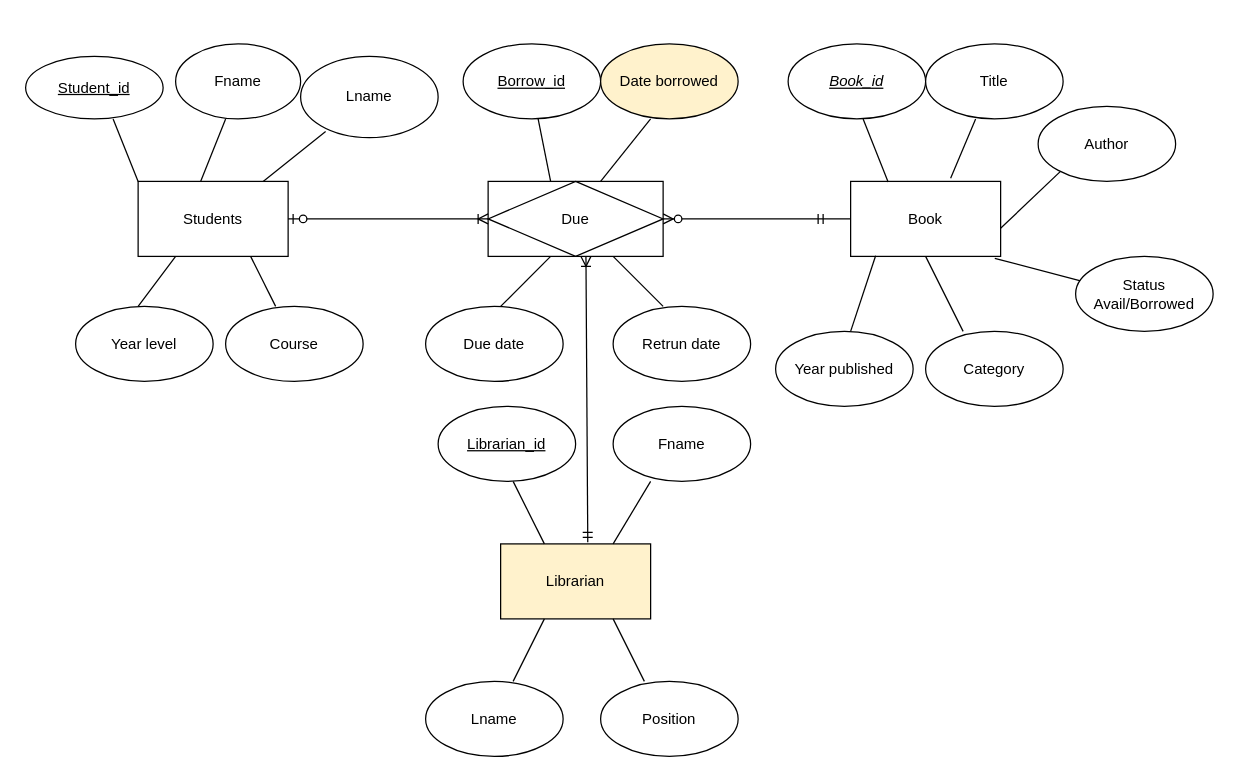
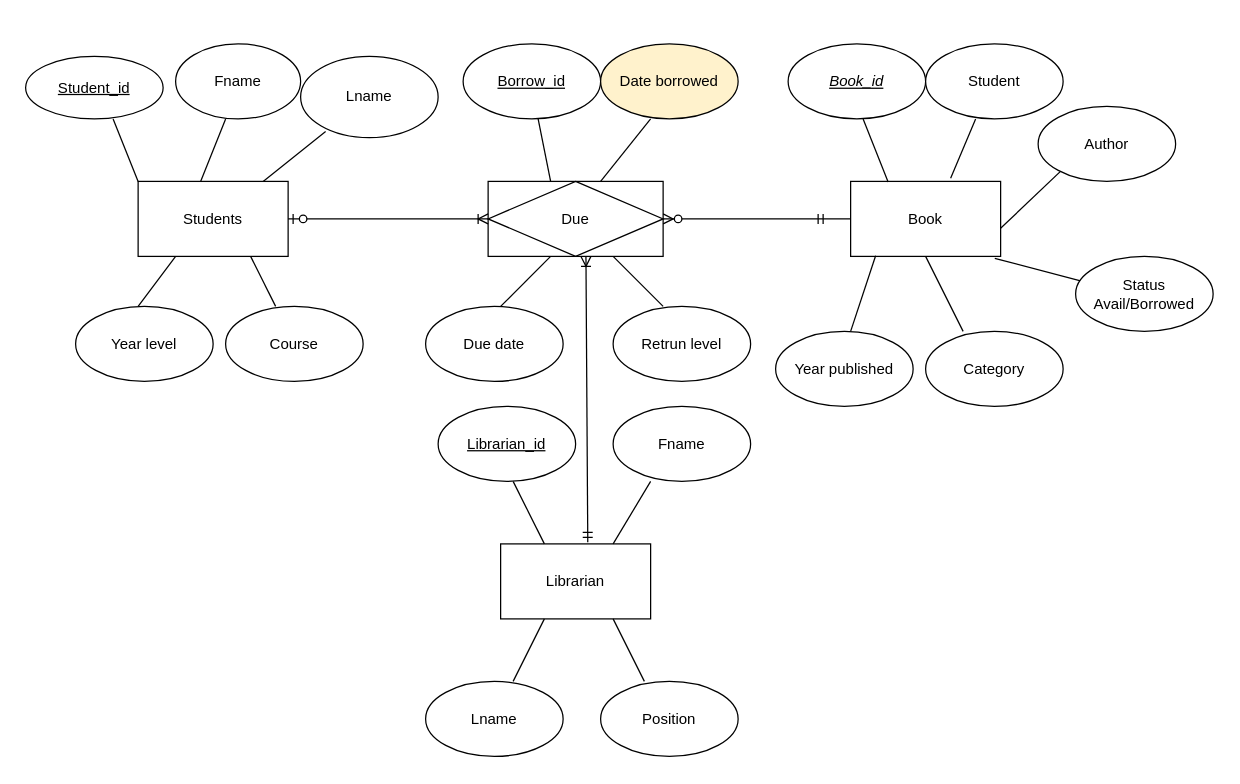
(994, 82) -> (994, 82)
(682, 344) -> (682, 344)
(576, 581) -> (576, 581)
